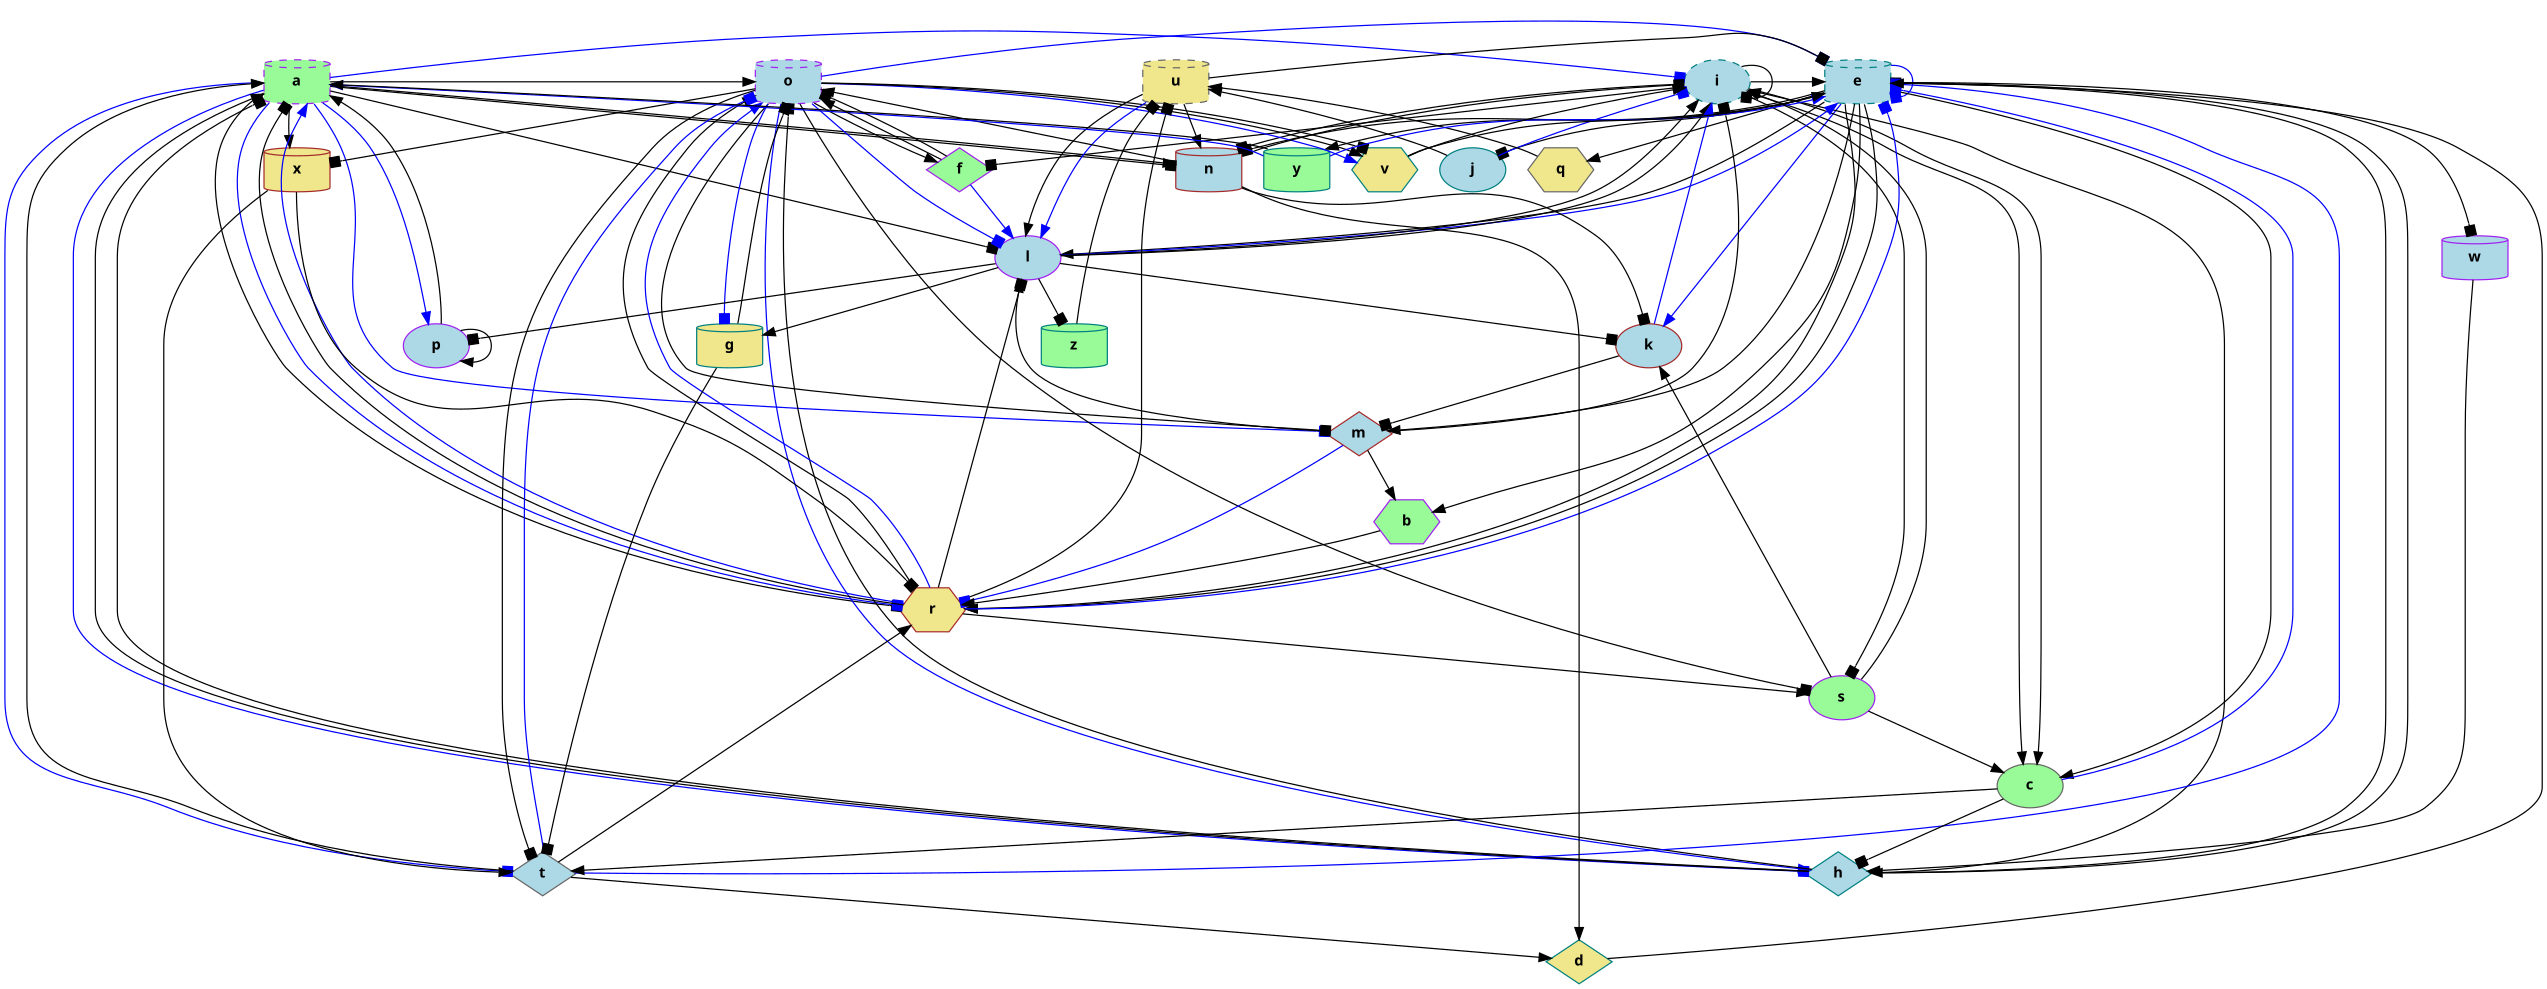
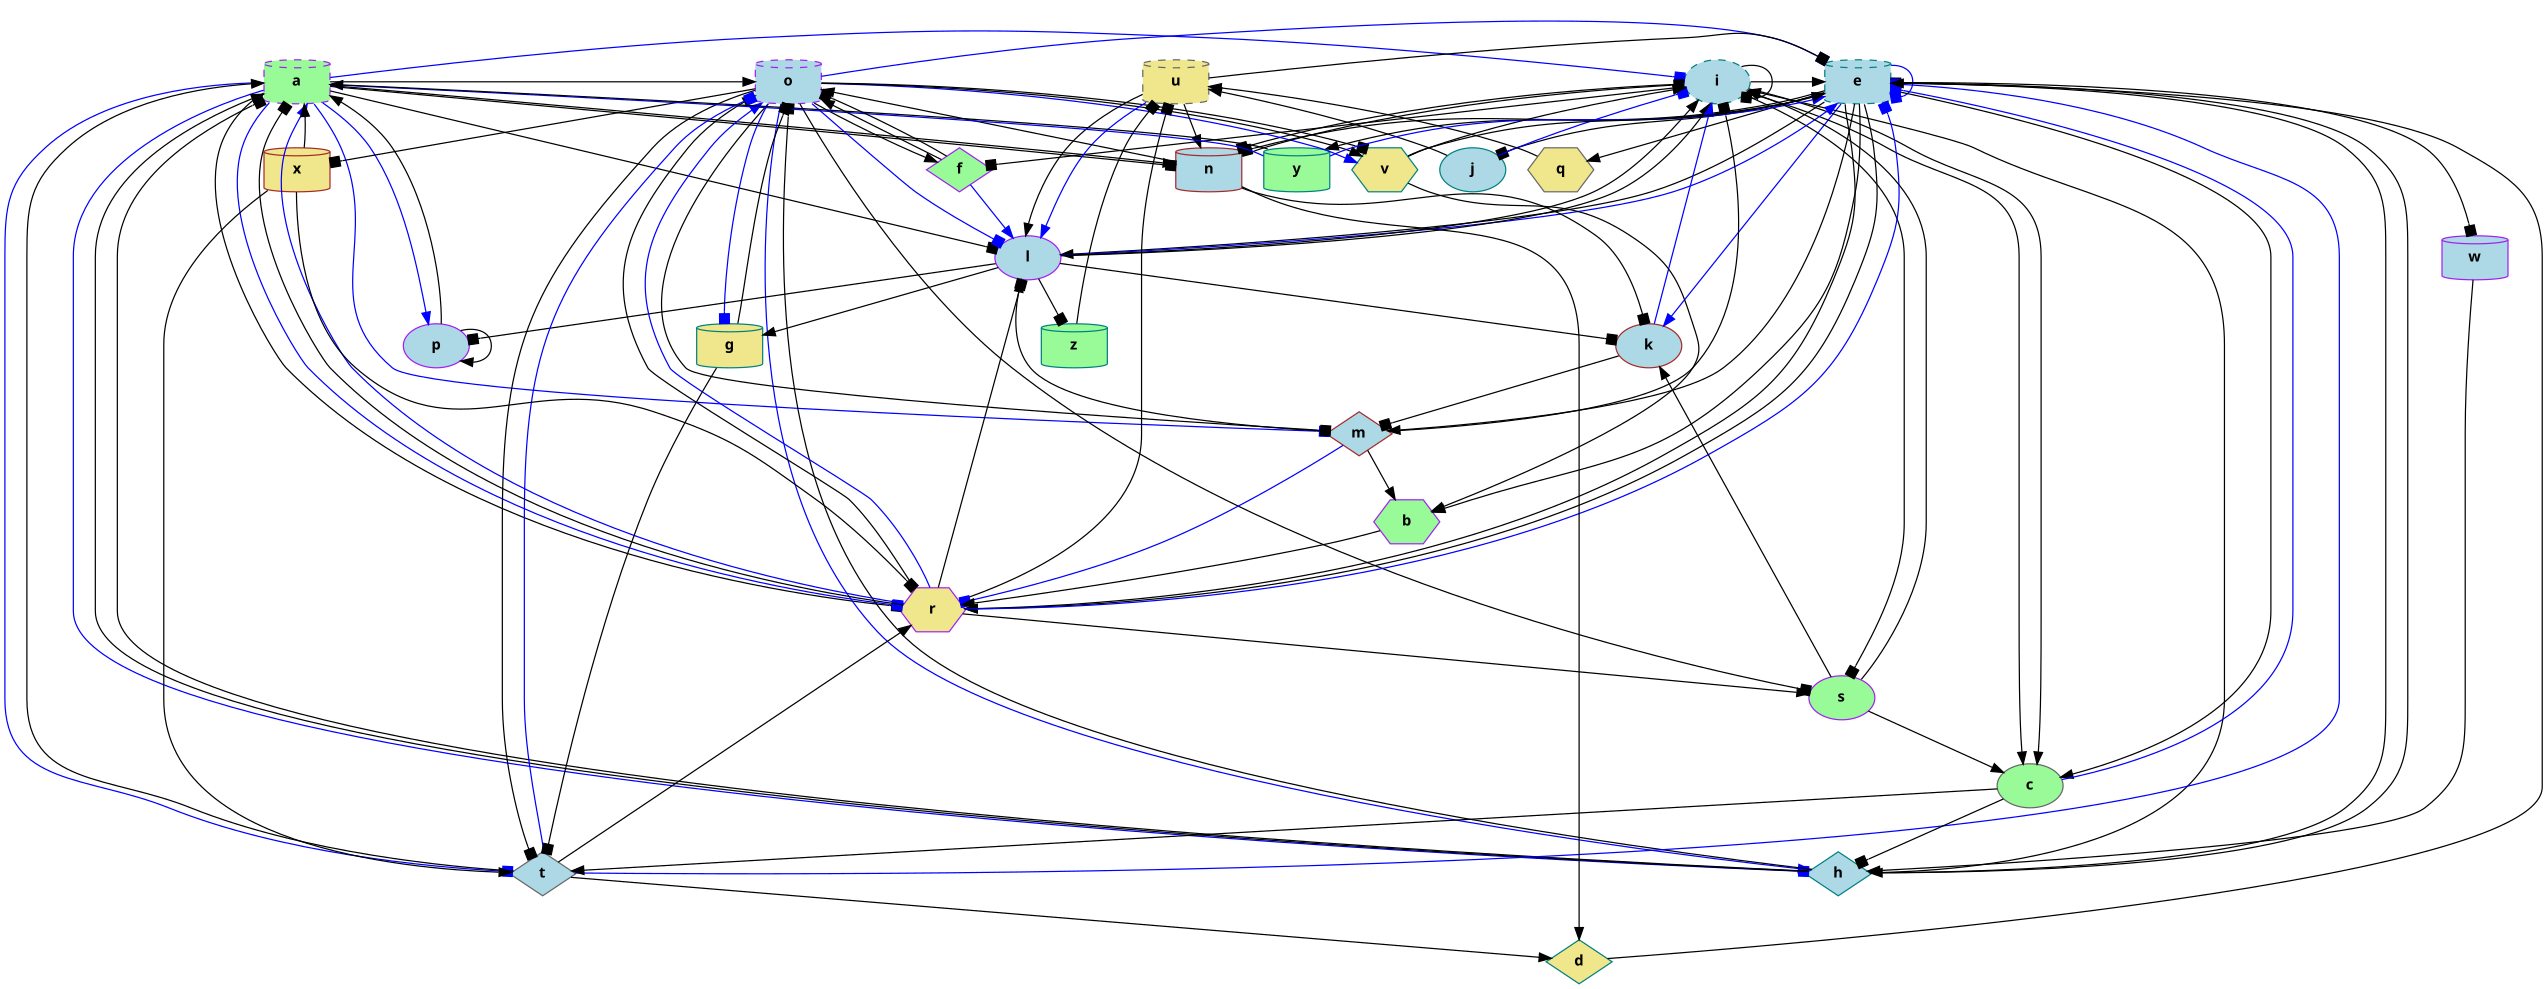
(289, 120) -> (305, 132)
none -> (1691, 320)
(933, 610) -> (933, 610)
